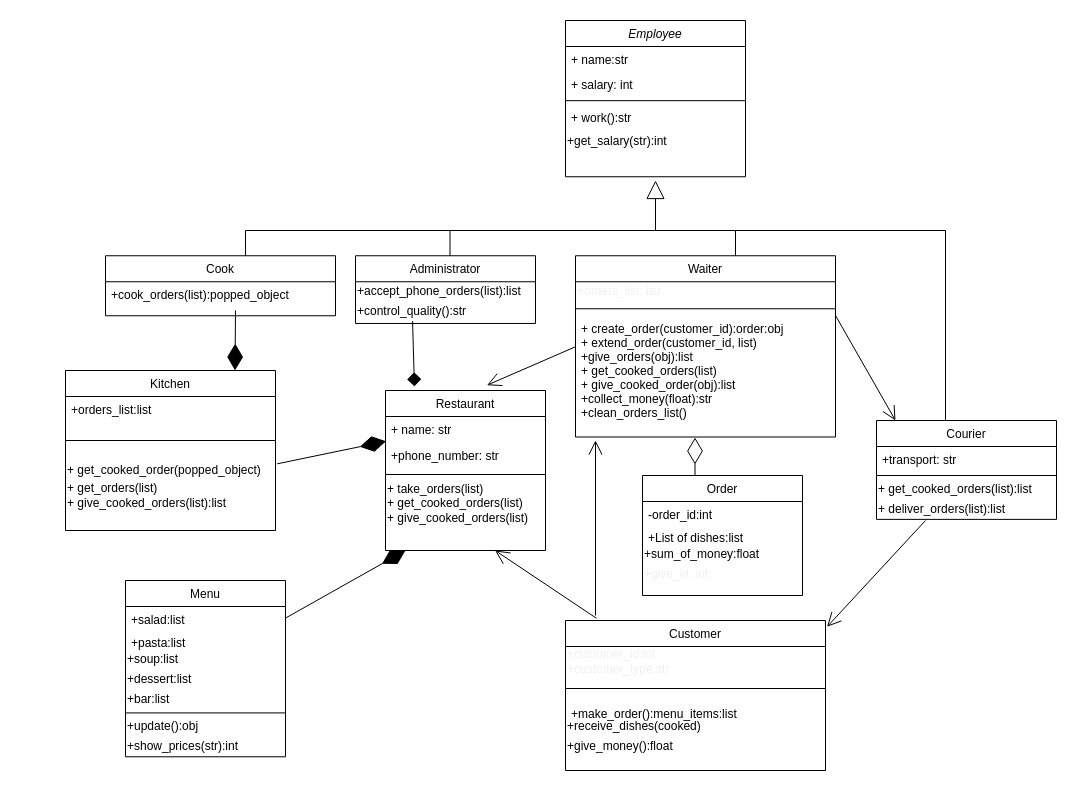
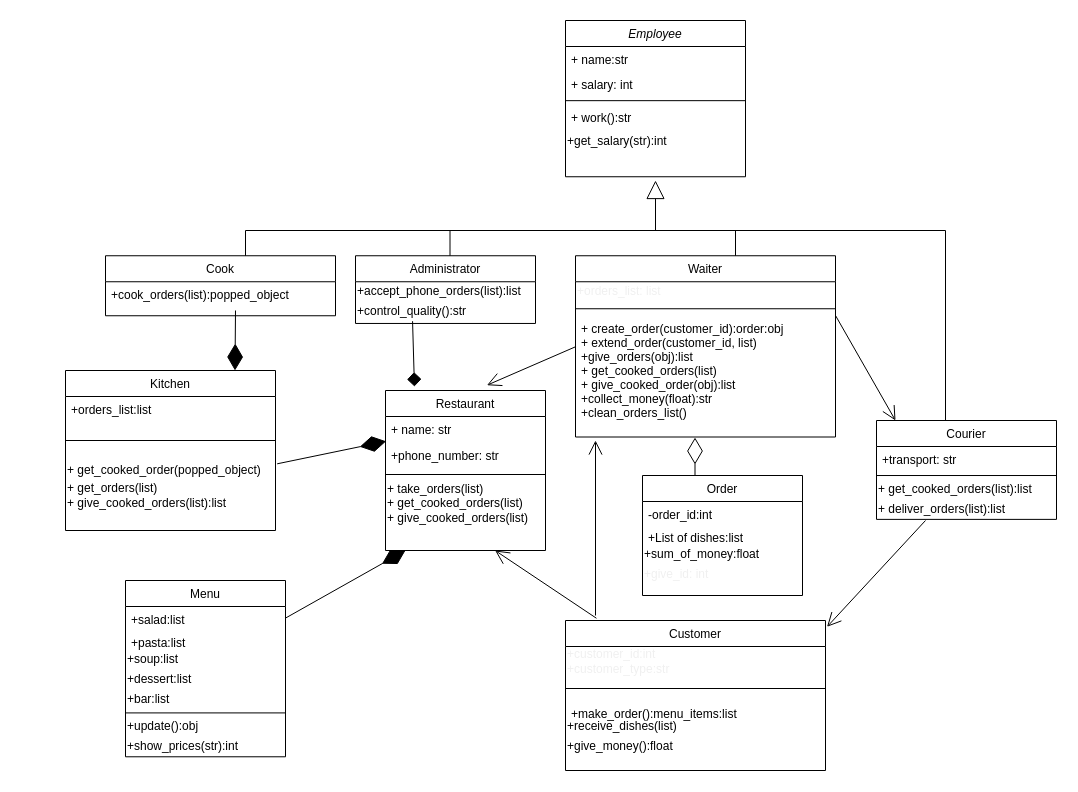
(642, 727) -> (632, 727)
